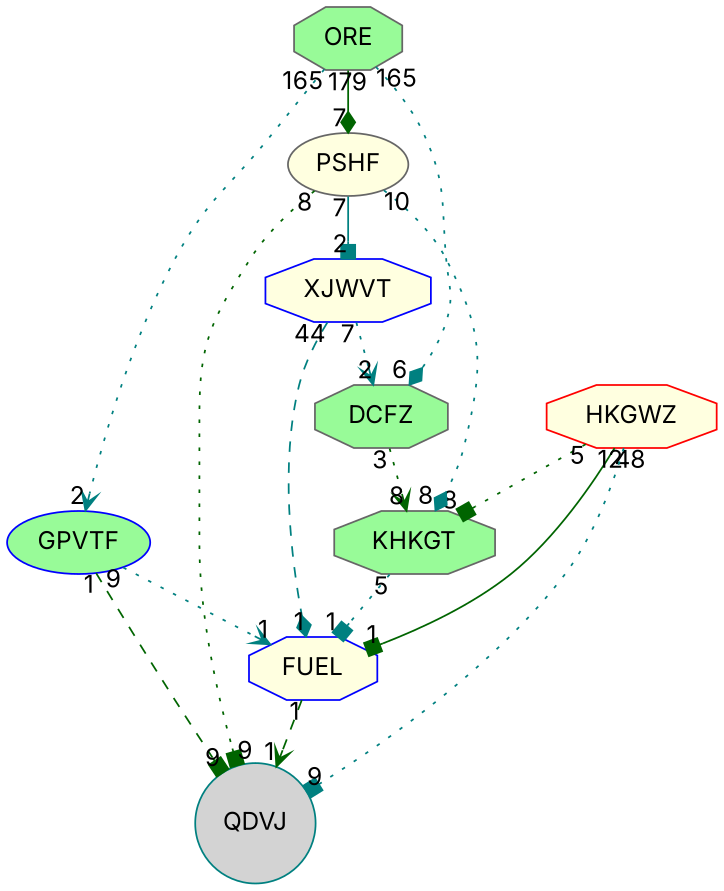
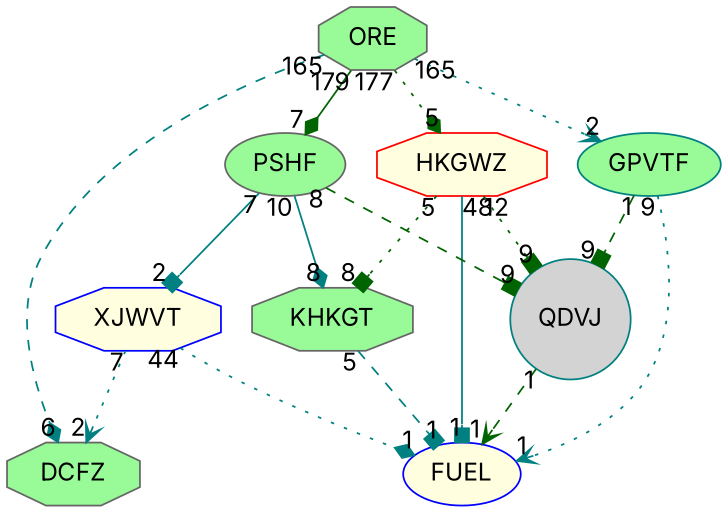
none -> (411, 93)
(348, 164) -> (285, 164)
(443, 211) -> (97, 184)
(474, 329) -> (306, 232)
(199, 452) -> (418, 237)
(289, 466) -> (285, 403)
(396, 471) -> none
(79, 542) -> (649, 164)
(518, 568) -> (462, 310)
(369, 599) -> (393, 391)
(504, 642) -> (504, 225)
(313, 668) -> (462, 474)
(292, 725) -> (514, 399)
